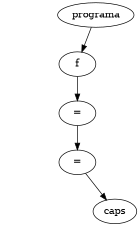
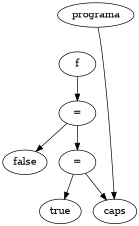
(88, 36) -> (108, 110)
none -> (25, 162)
none -> (60, 211)
